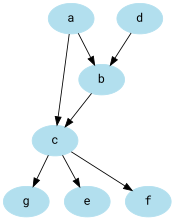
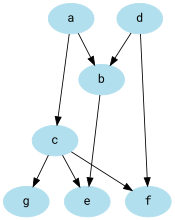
none -> (144, 106)
(81, 107) -> (95, 136)
